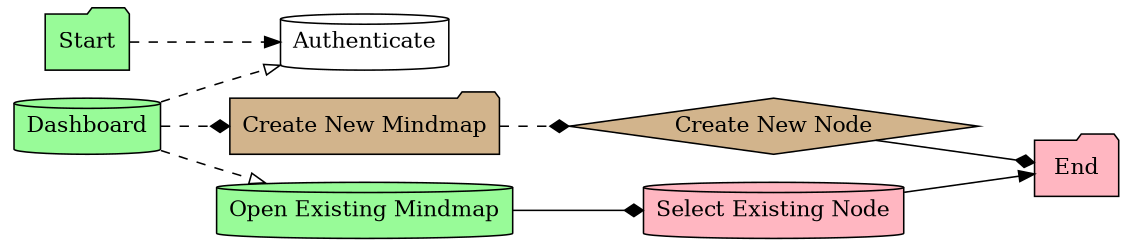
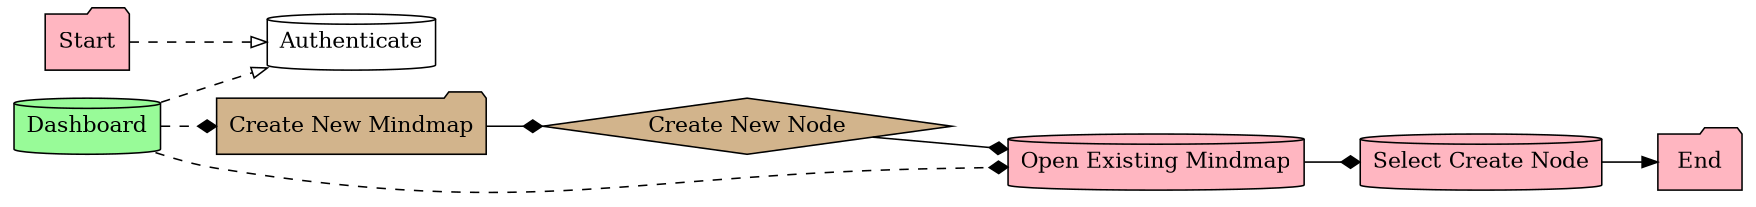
(87, 42) -> (87, 42)
(197, 42) -> (190, 42)
(525, 126) -> (505, 126)
(946, 150) -> (931, 142)
(205, 165) -> (571, 190)
(365, 210) -> (1156, 162)
(774, 210) -> (1481, 162)
